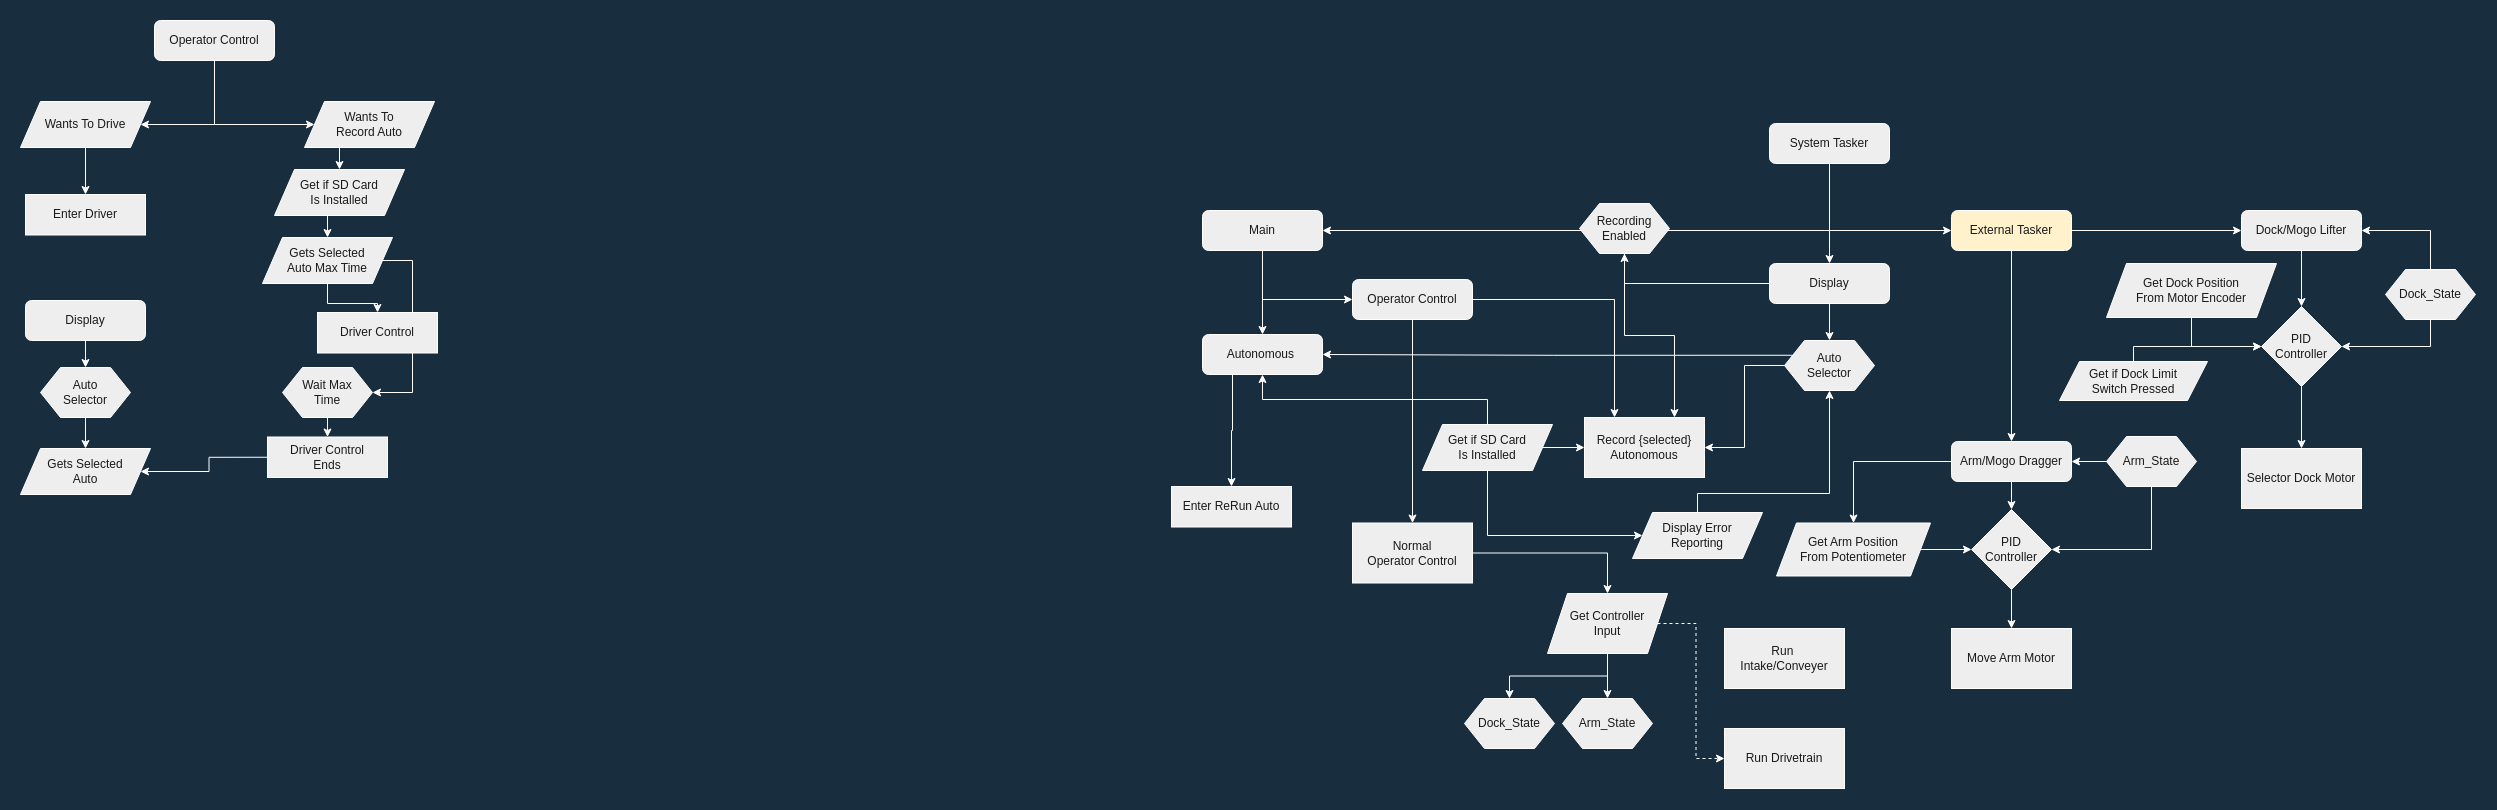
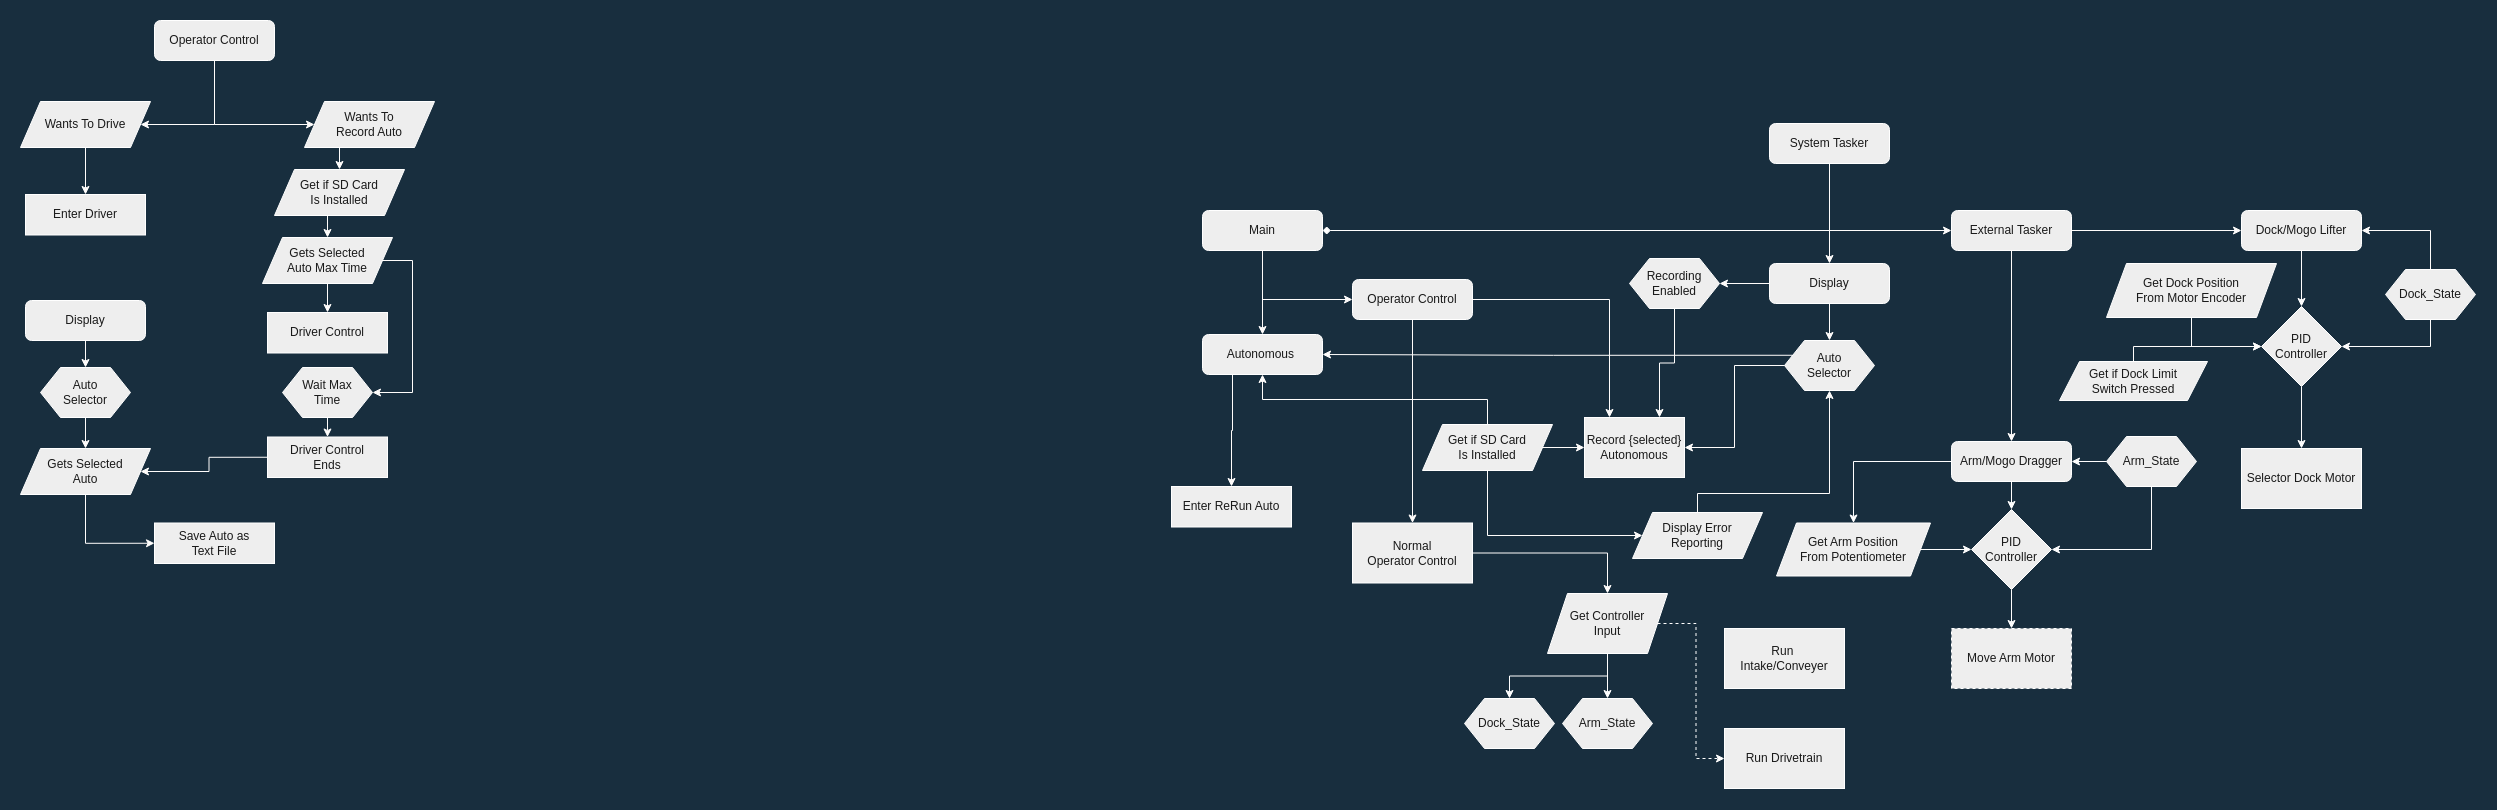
(1625, 229) -> (1675, 284)
(1330, 231) -> (1331, 231)
(2012, 231) -> (2012, 231)
(378, 333) -> (328, 333)
(1645, 448) -> (1635, 448)
none -> (93, 543)
none -> (215, 543)
(2012, 659) -> (2012, 659)
